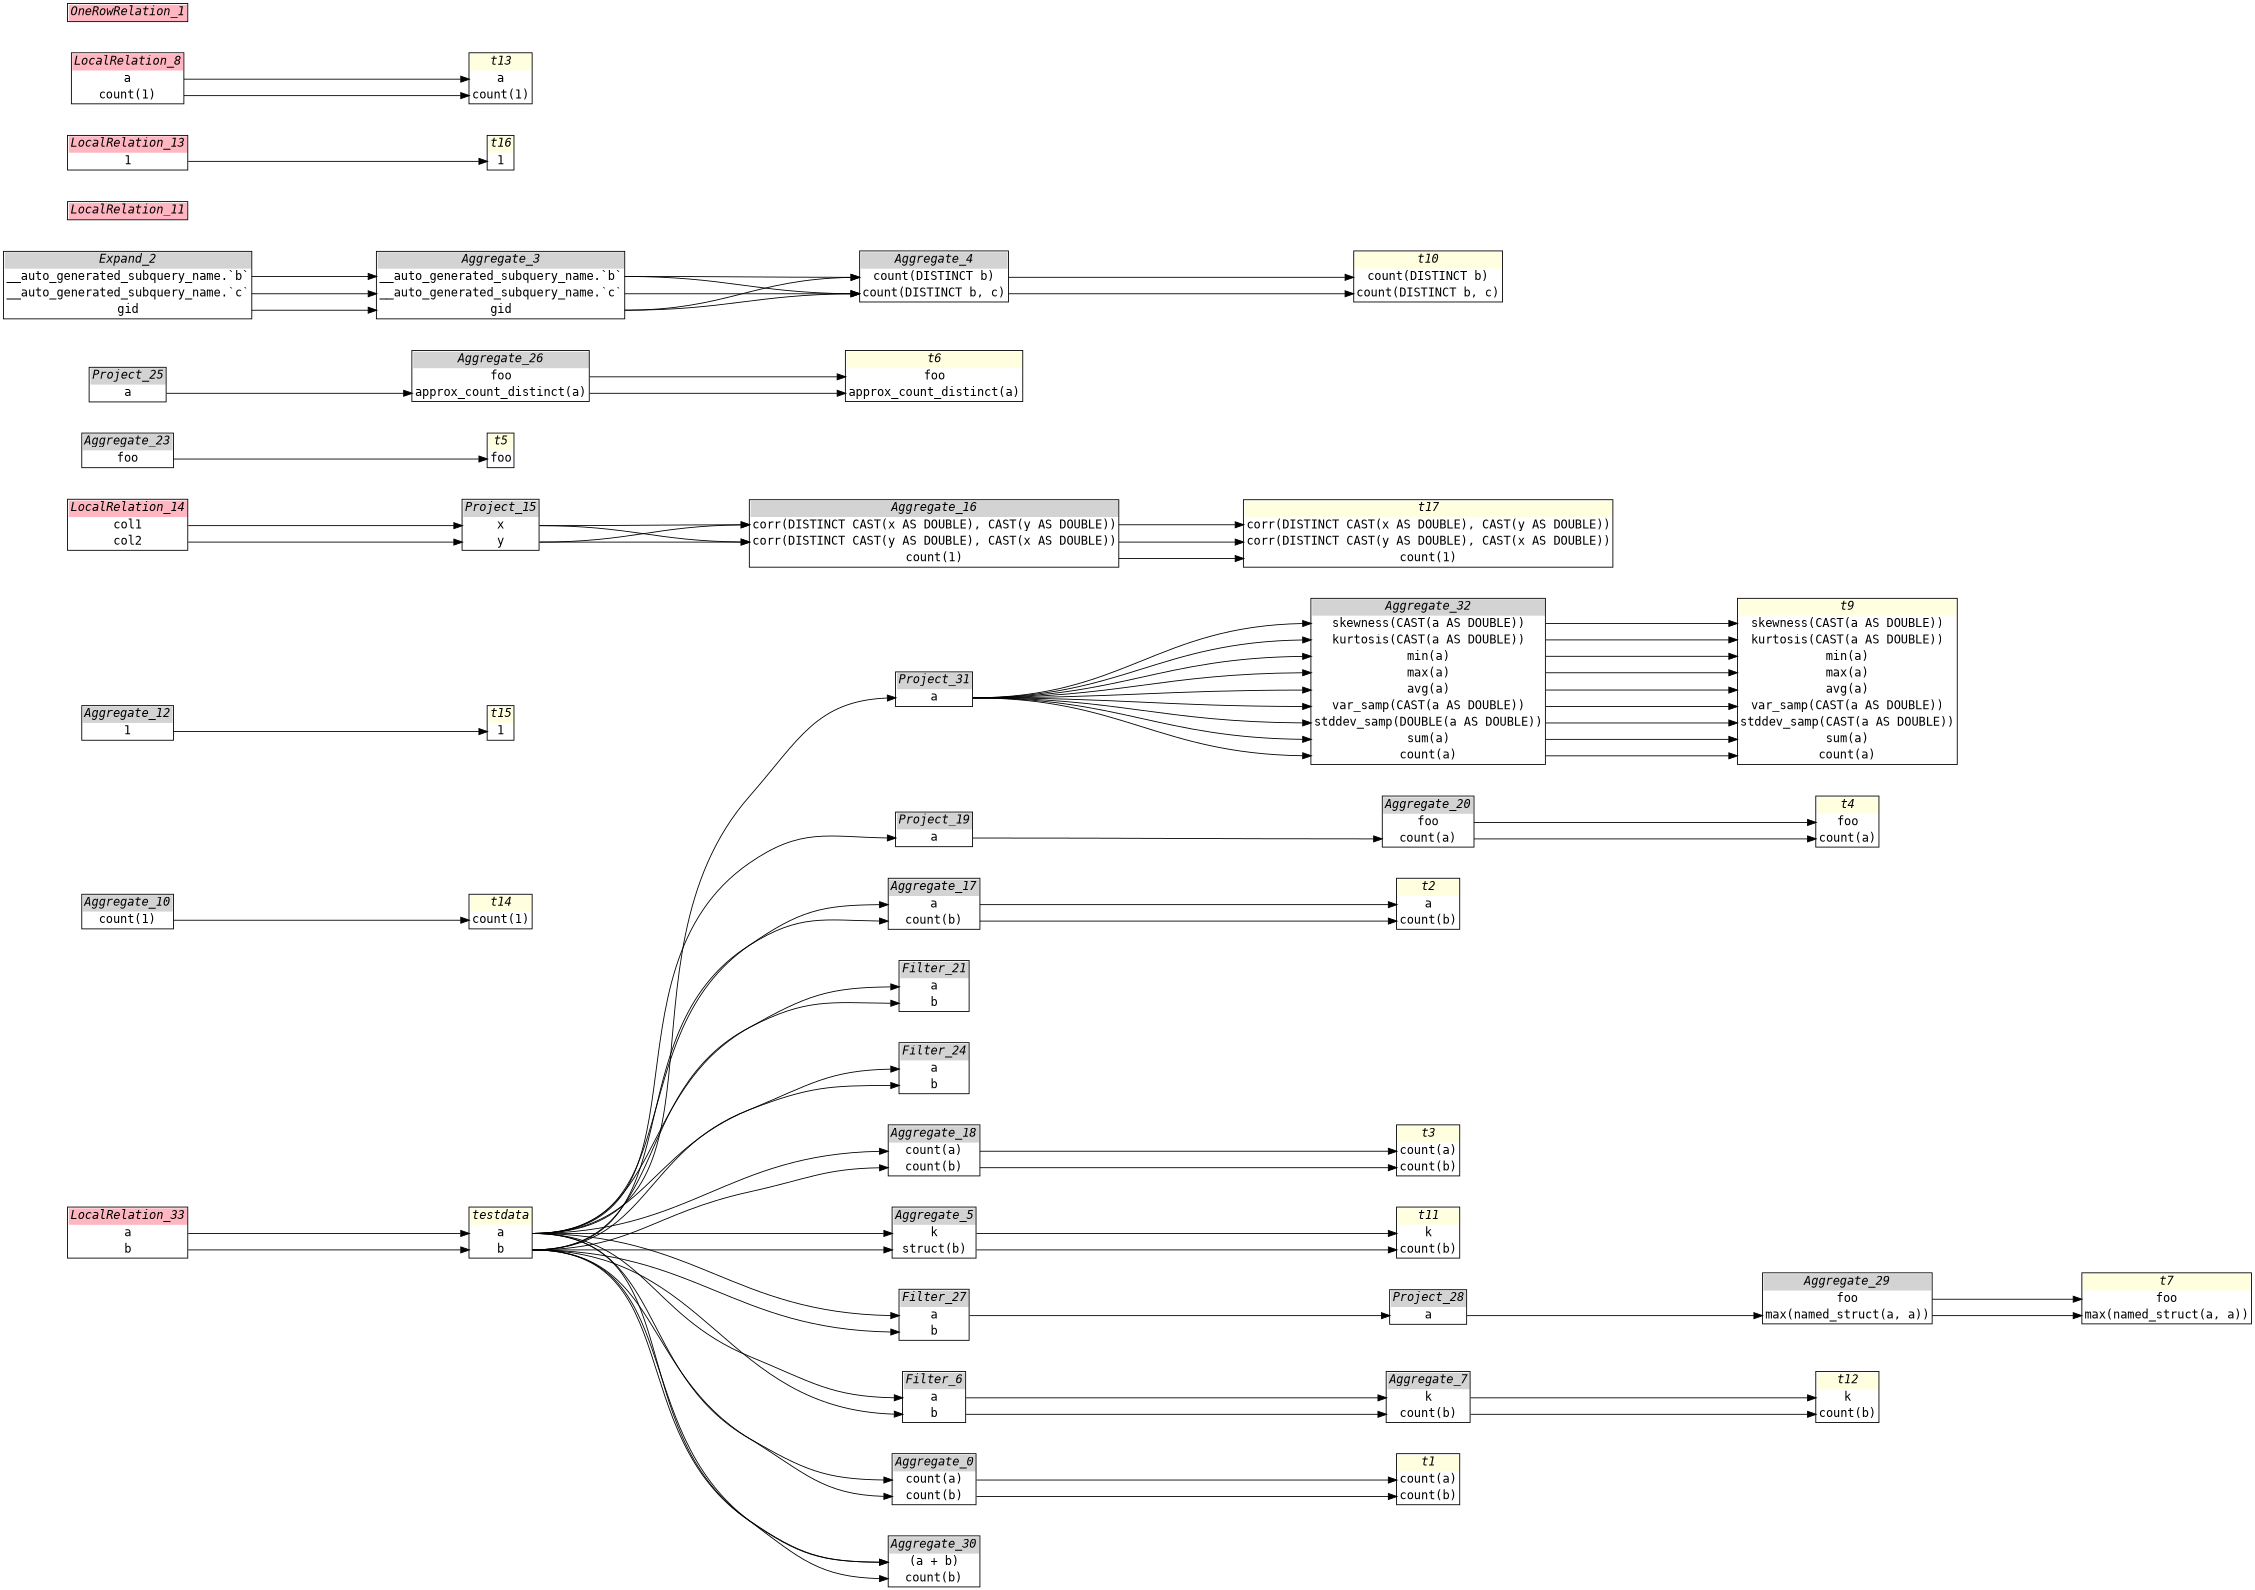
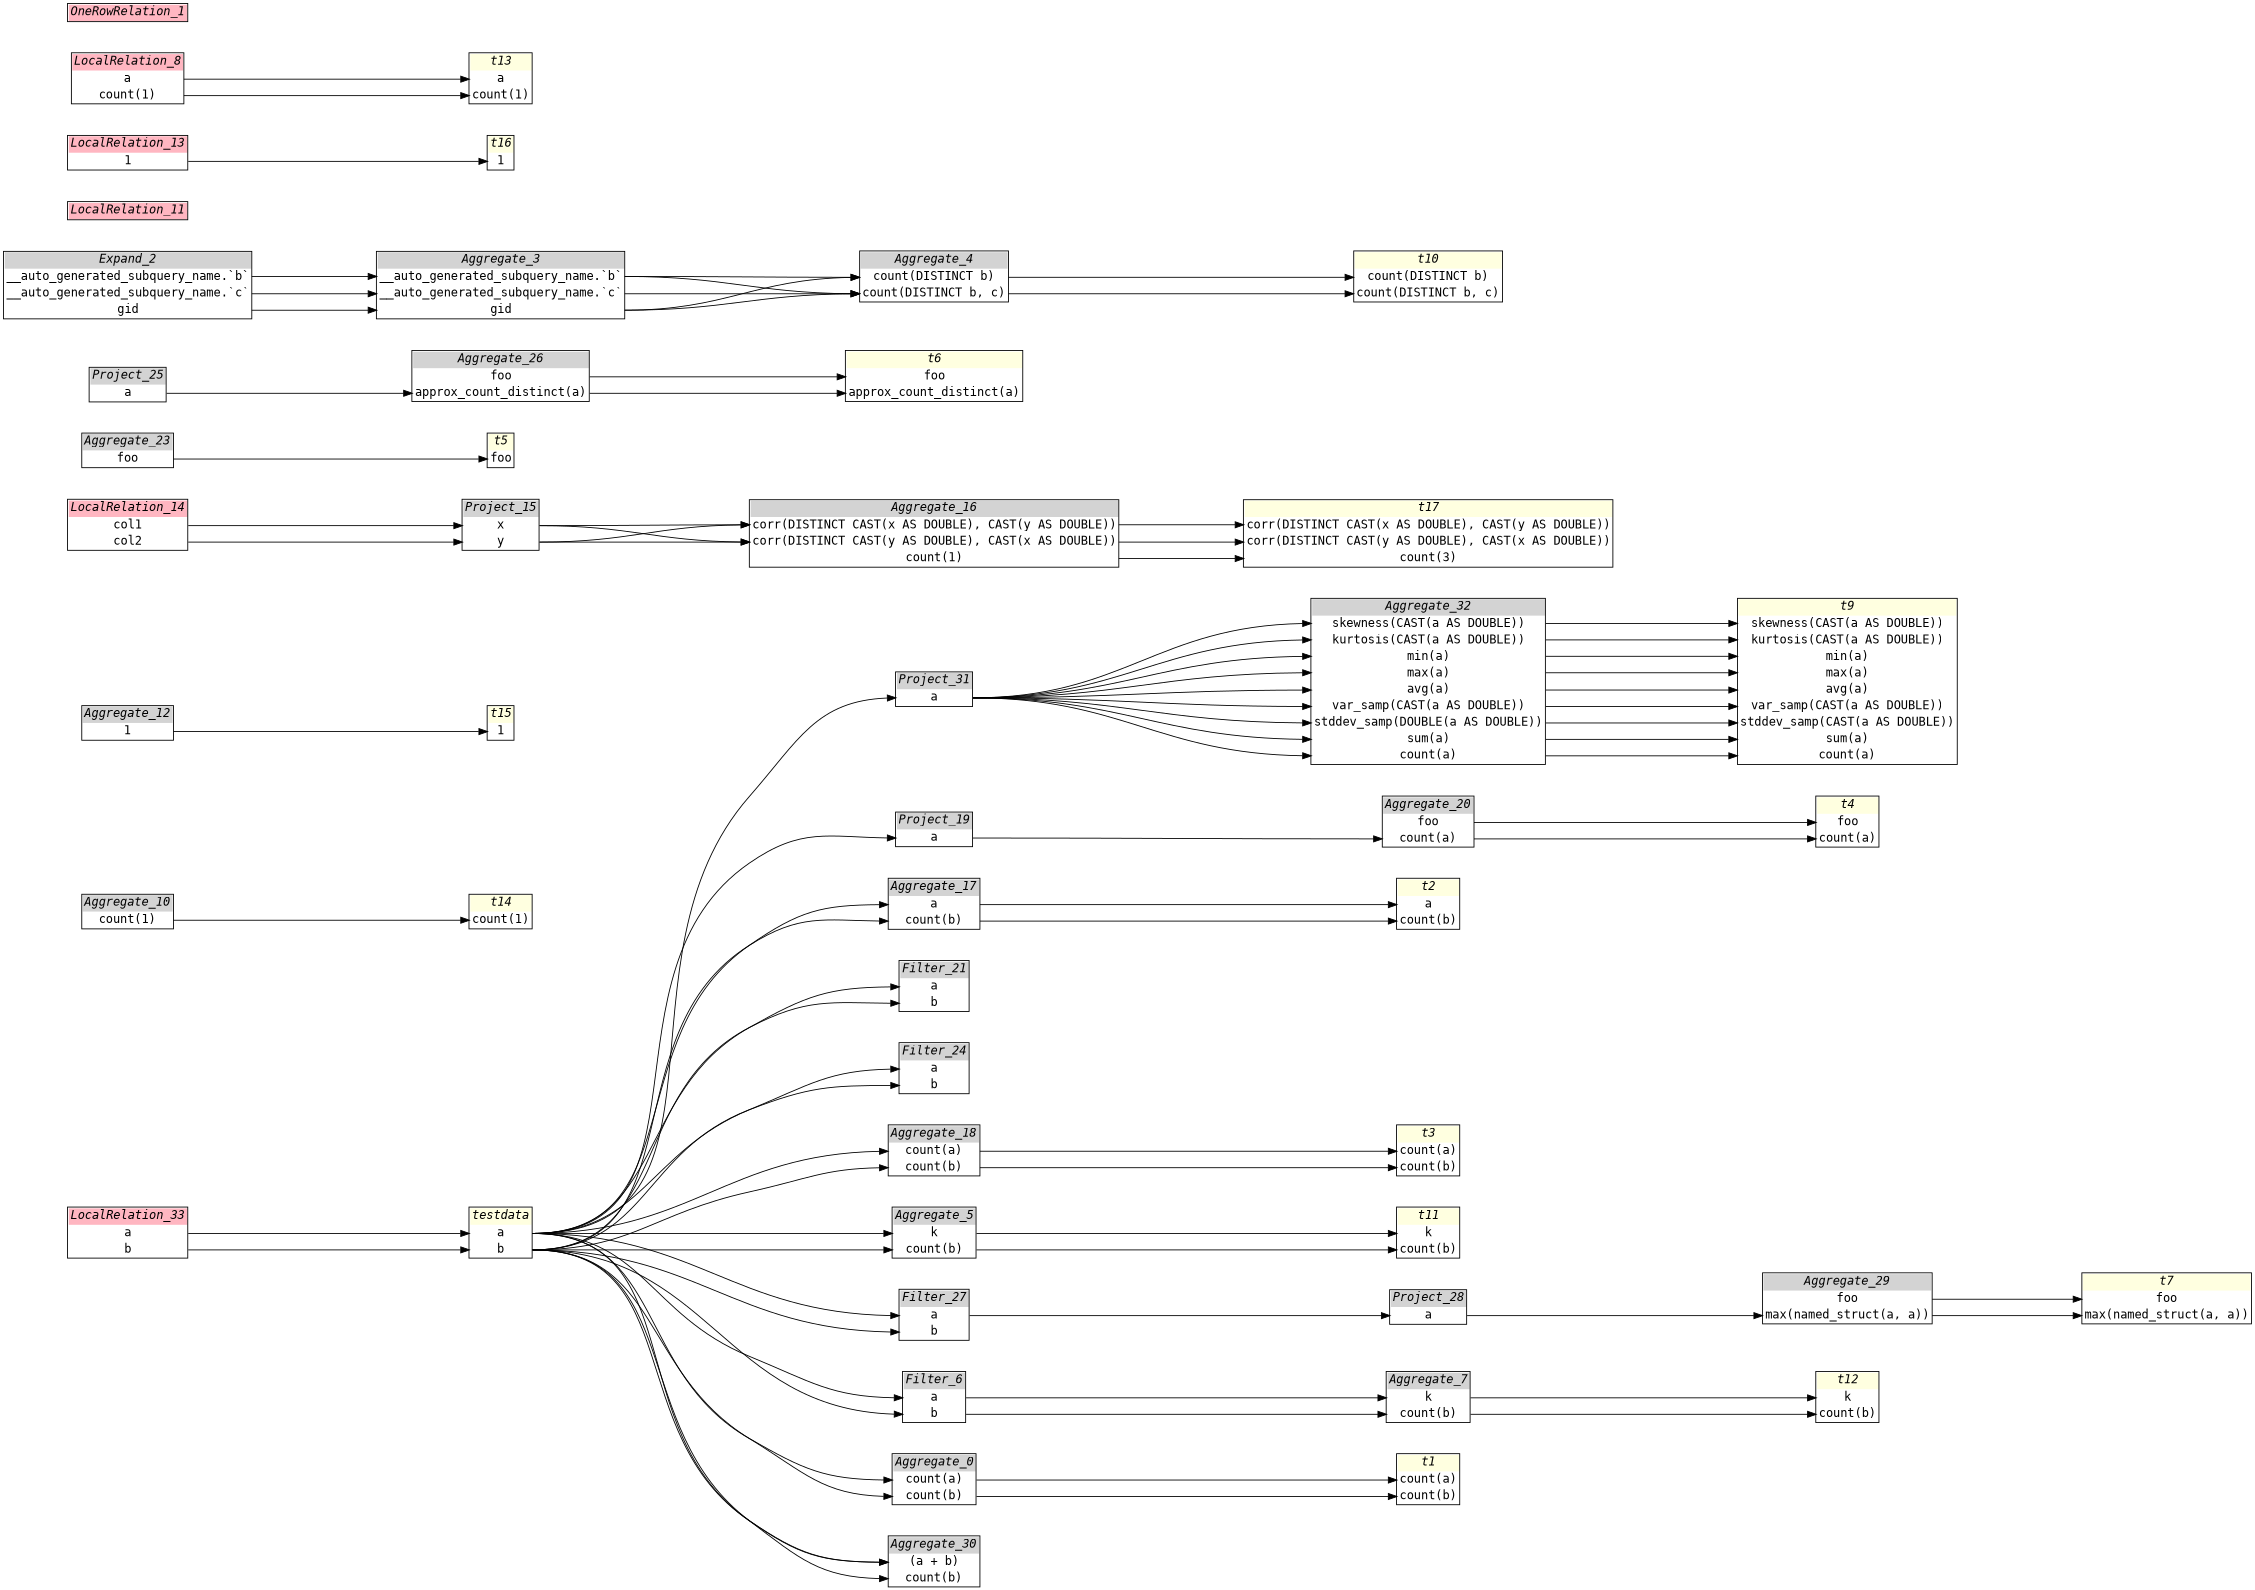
(1429, 558) -> (1429, 558)
(934, 1249) -> (934, 1249)
